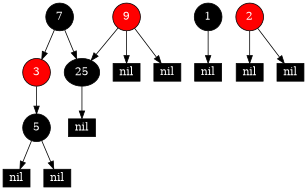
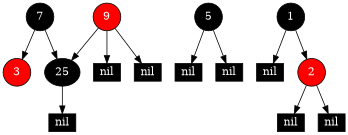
none -> (300, 41)
(37, 96) -> none
